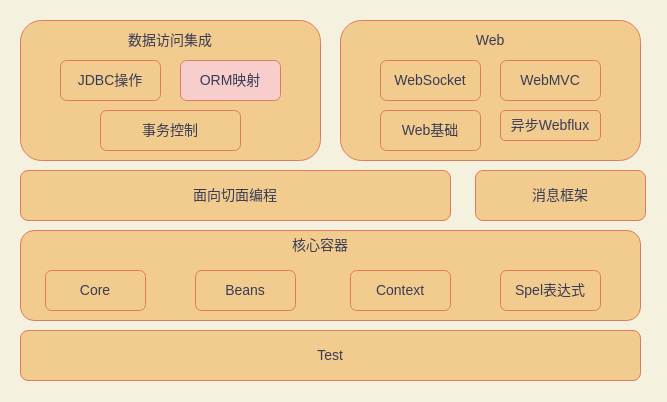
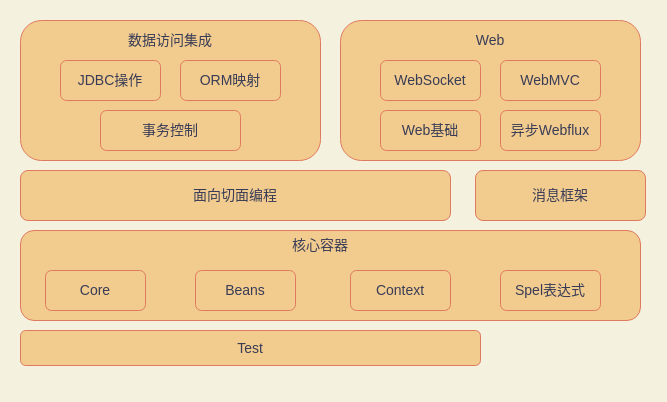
(231, 81) -> (231, 81)
(551, 126) -> (551, 131)
(331, 356) -> (251, 348)
